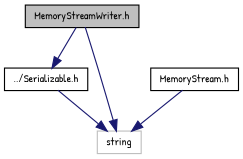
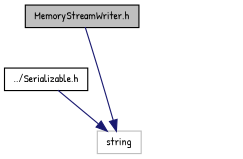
(67, 43) -> none
(195, 79) -> none
